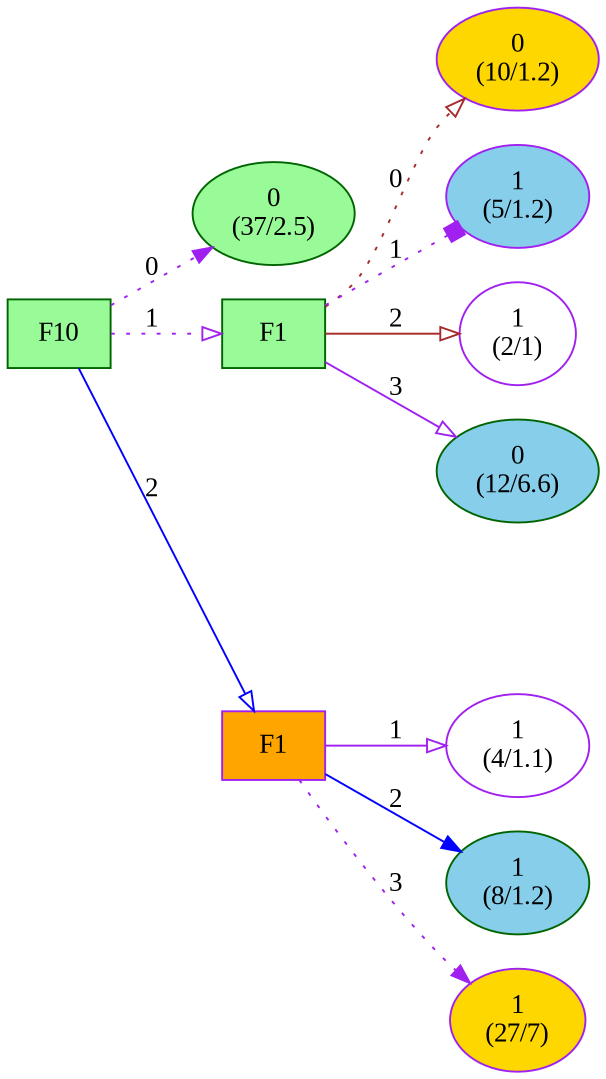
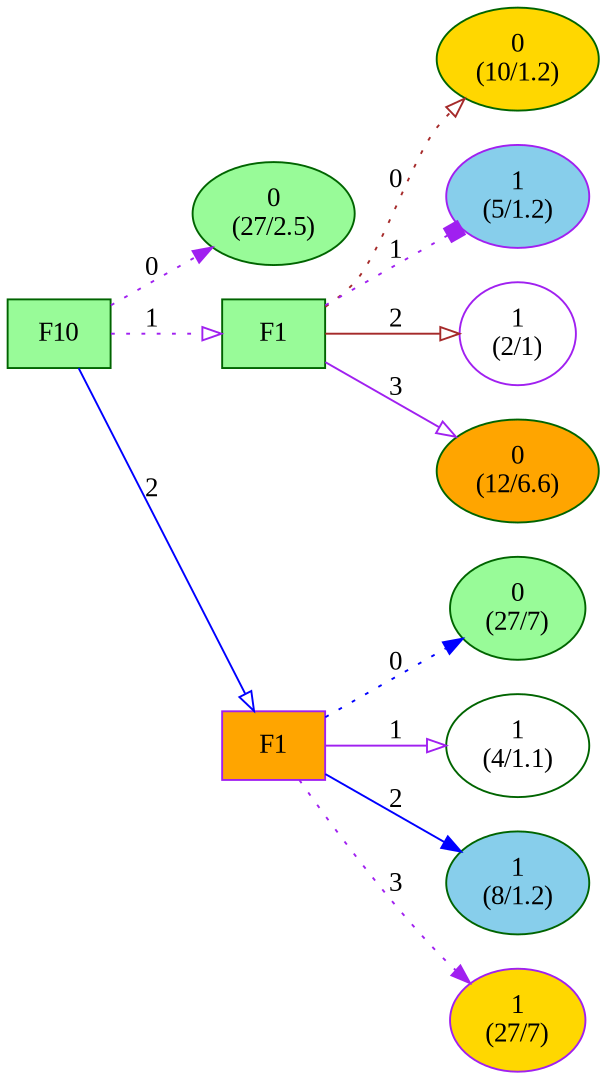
(518, 59) -> (518, 59)
(274, 214) -> (274, 214)
(518, 471) -> (518, 471)
none -> (518, 608)
(518, 746) -> (518, 746)
